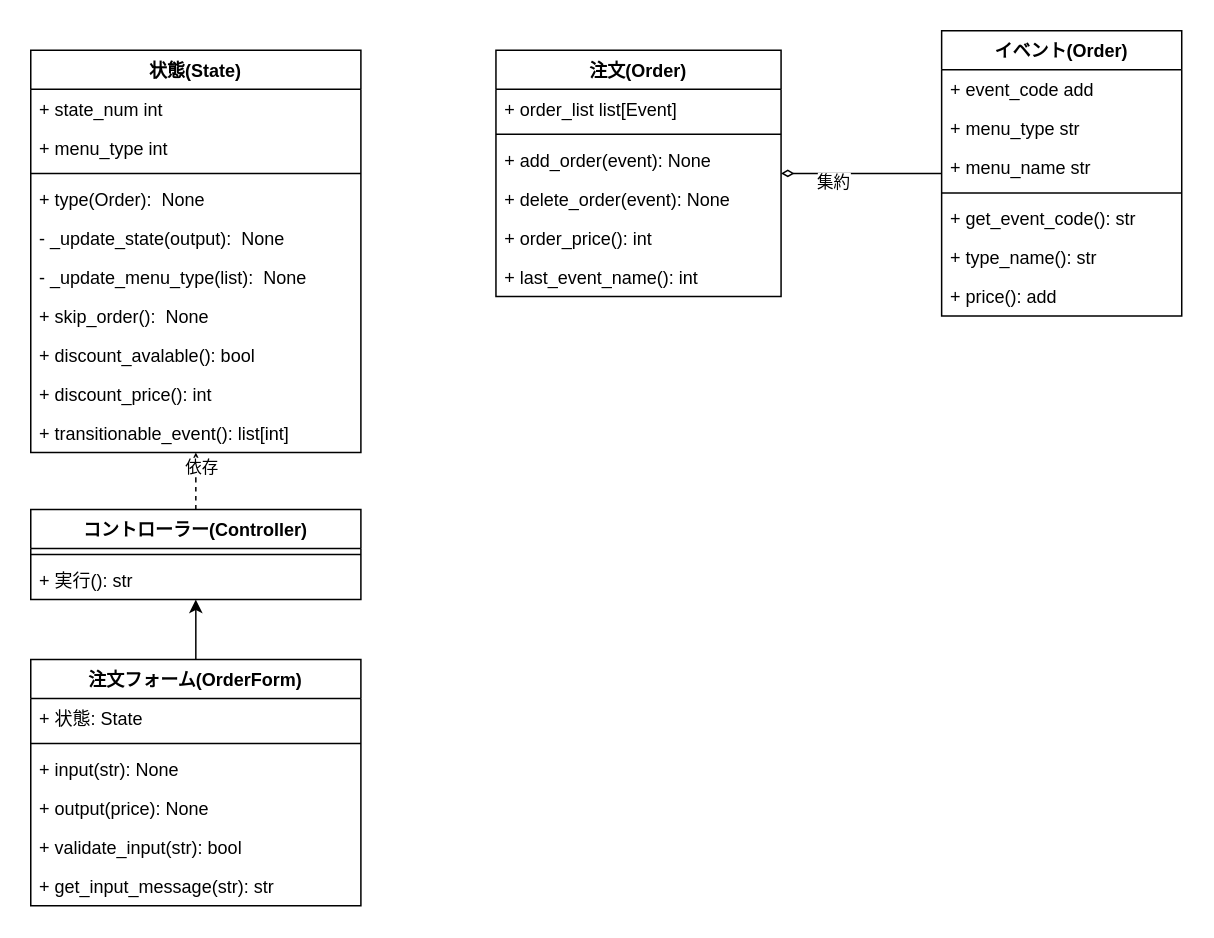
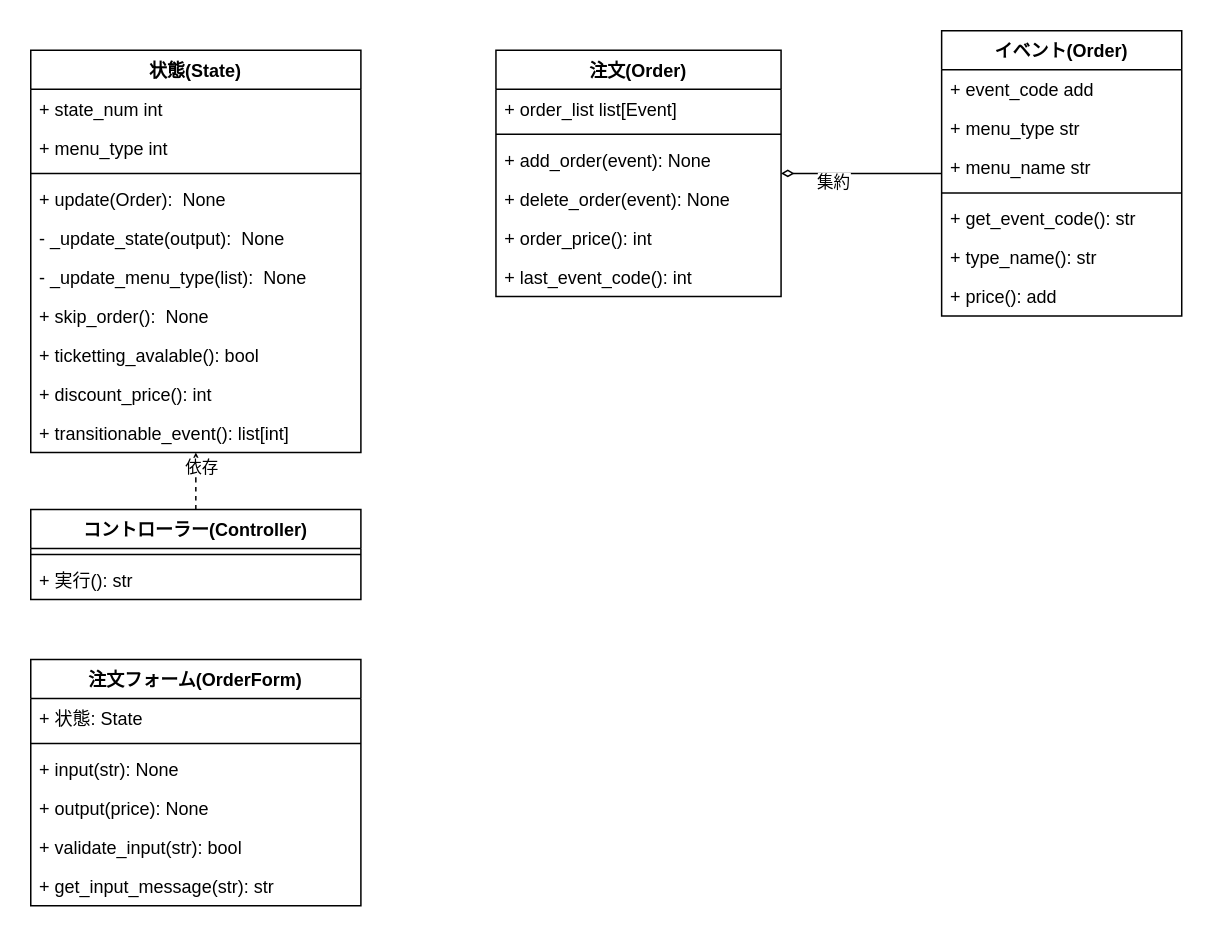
(133, 200) -> (143, 200)
(613, 278) -> (613, 278)
(159, 356) -> (166, 356)
(196, 634) -> none
